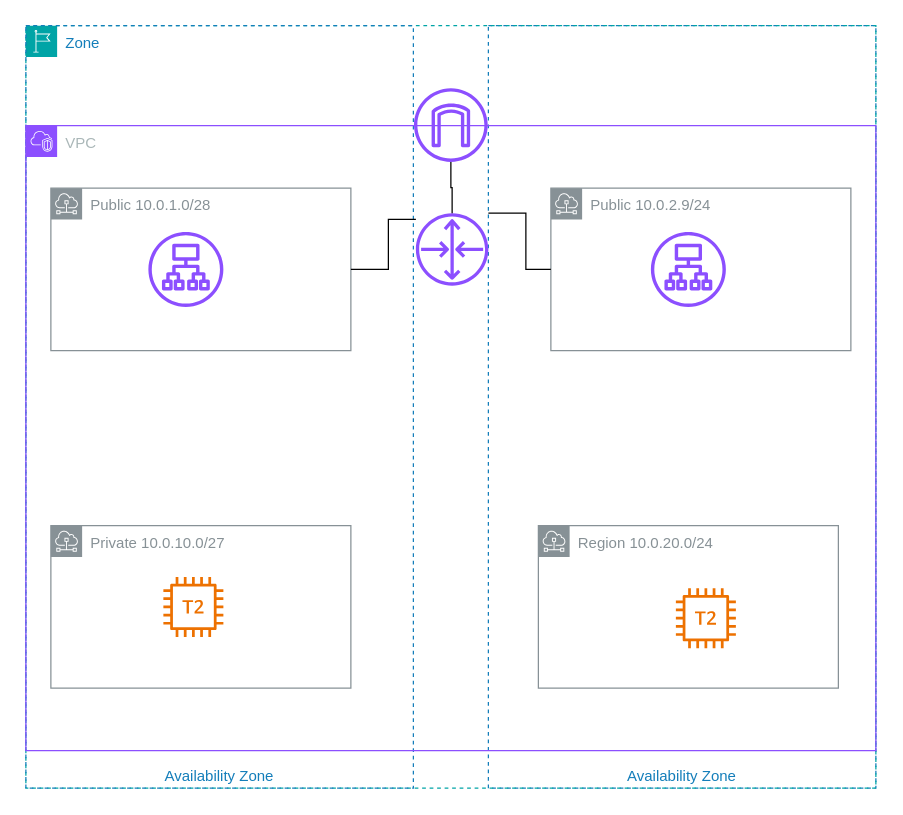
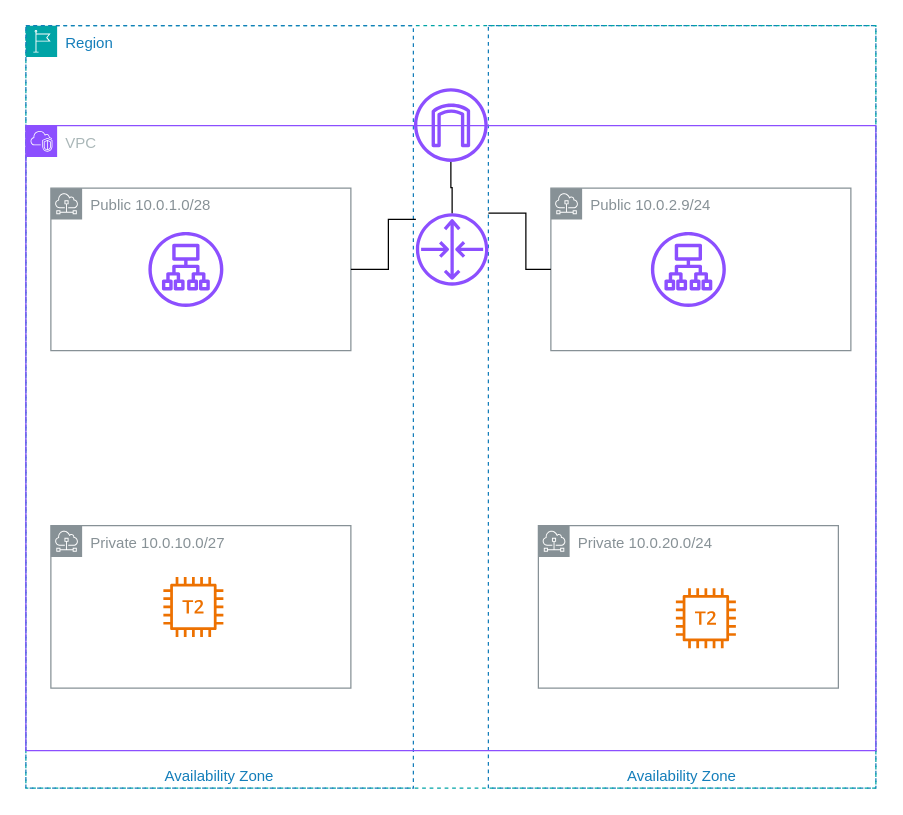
(82, 43) -> (89, 43)
(648, 543) -> (652, 543)
